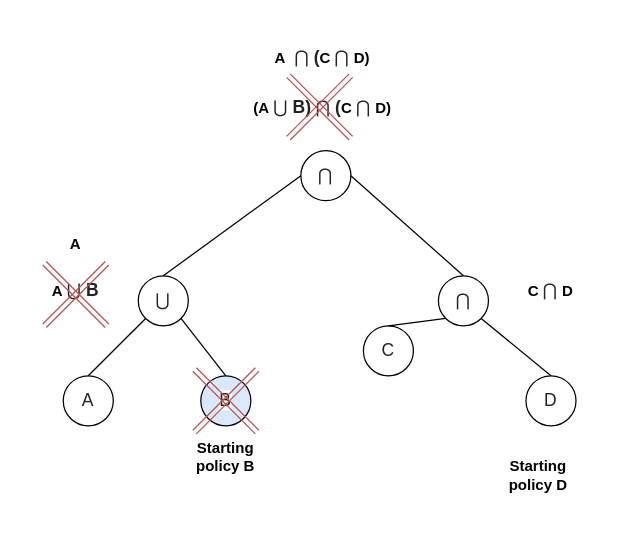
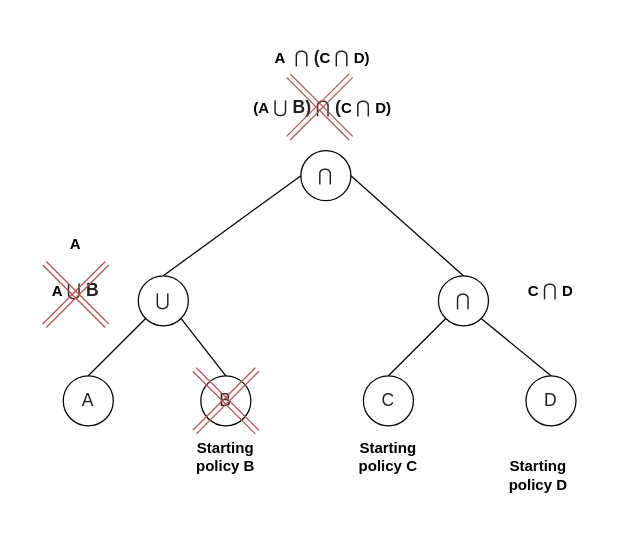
(388, 351) -> (388, 401)
(226, 401) -> (226, 401)
none -> (388, 457)
